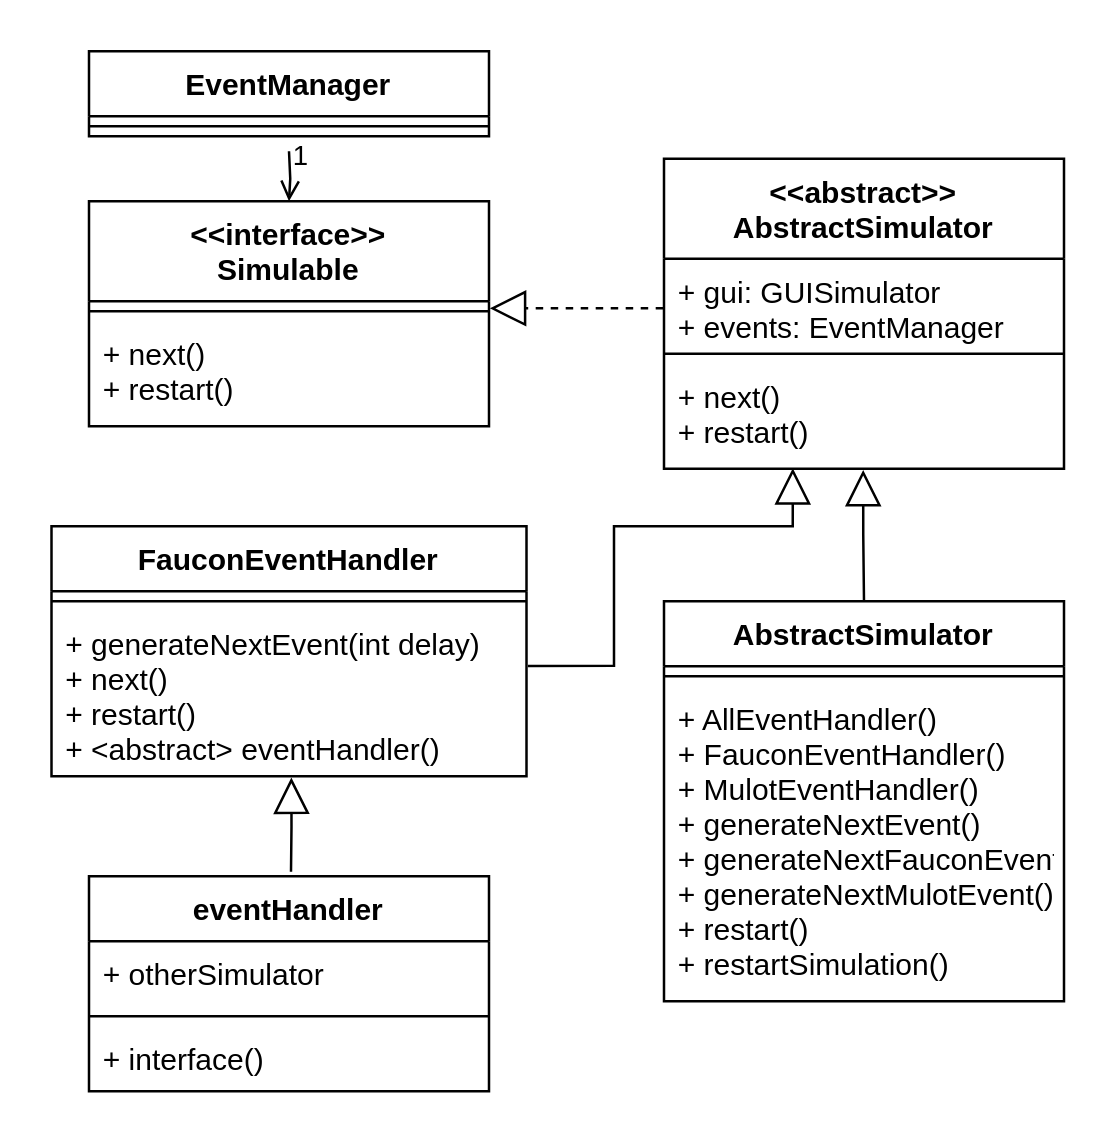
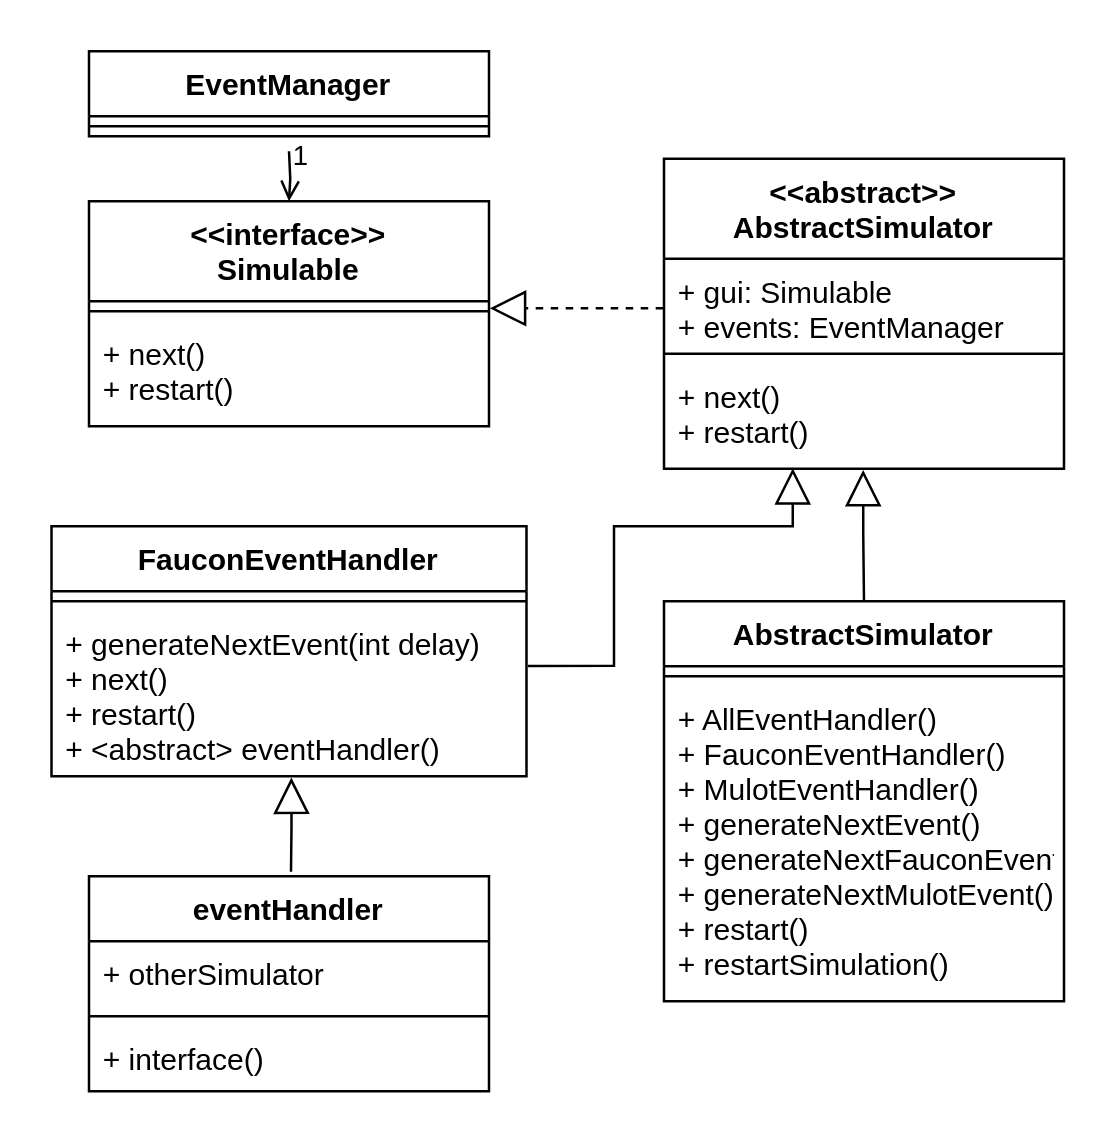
(814, 293) -> (785, 293)
